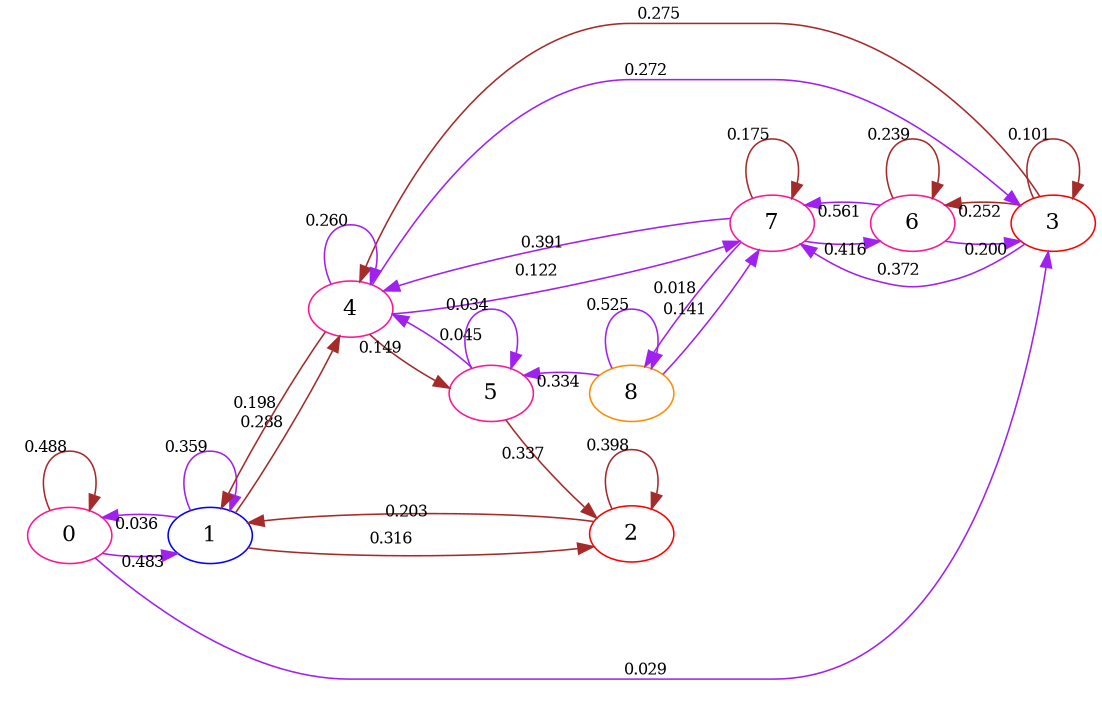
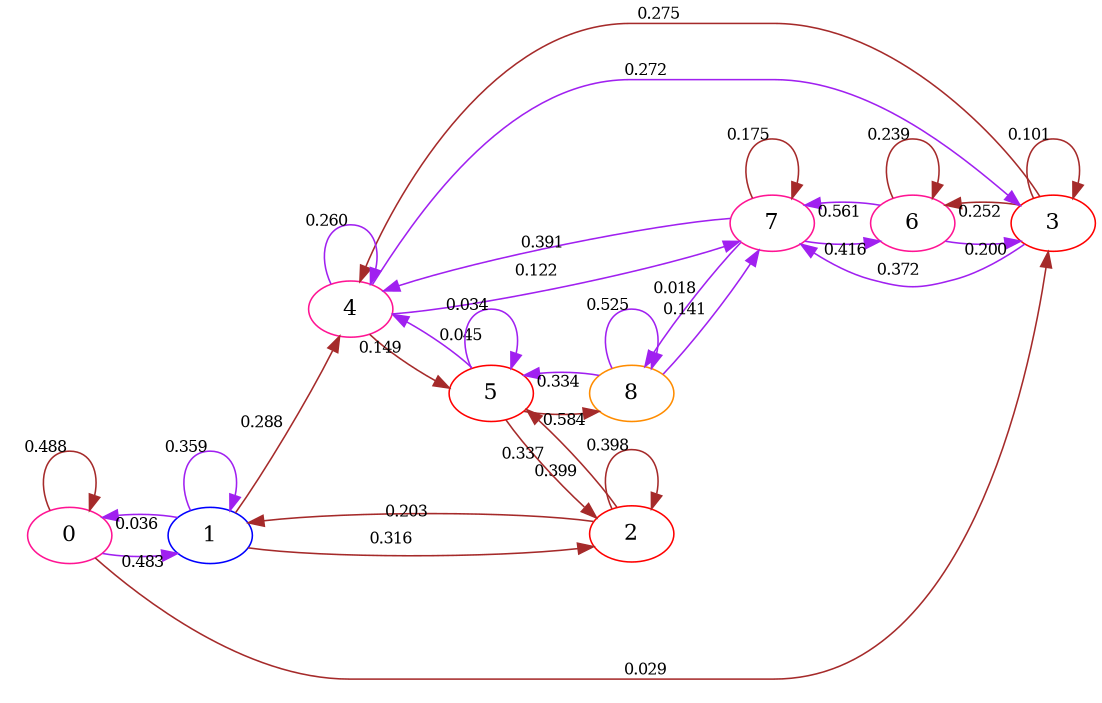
(491, 393) -> (491, 393)
(274, 411) -> none
none -> (554, 414)
none -> (580, 462)
(684, 679) -> (684, 679)
